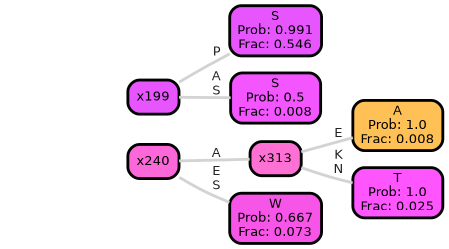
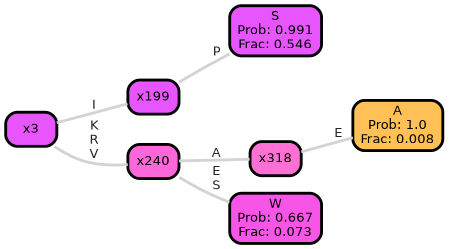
(276, 98) -> none
none -> (31, 129)
(276, 159) -> (276, 159)
(398, 193) -> none
